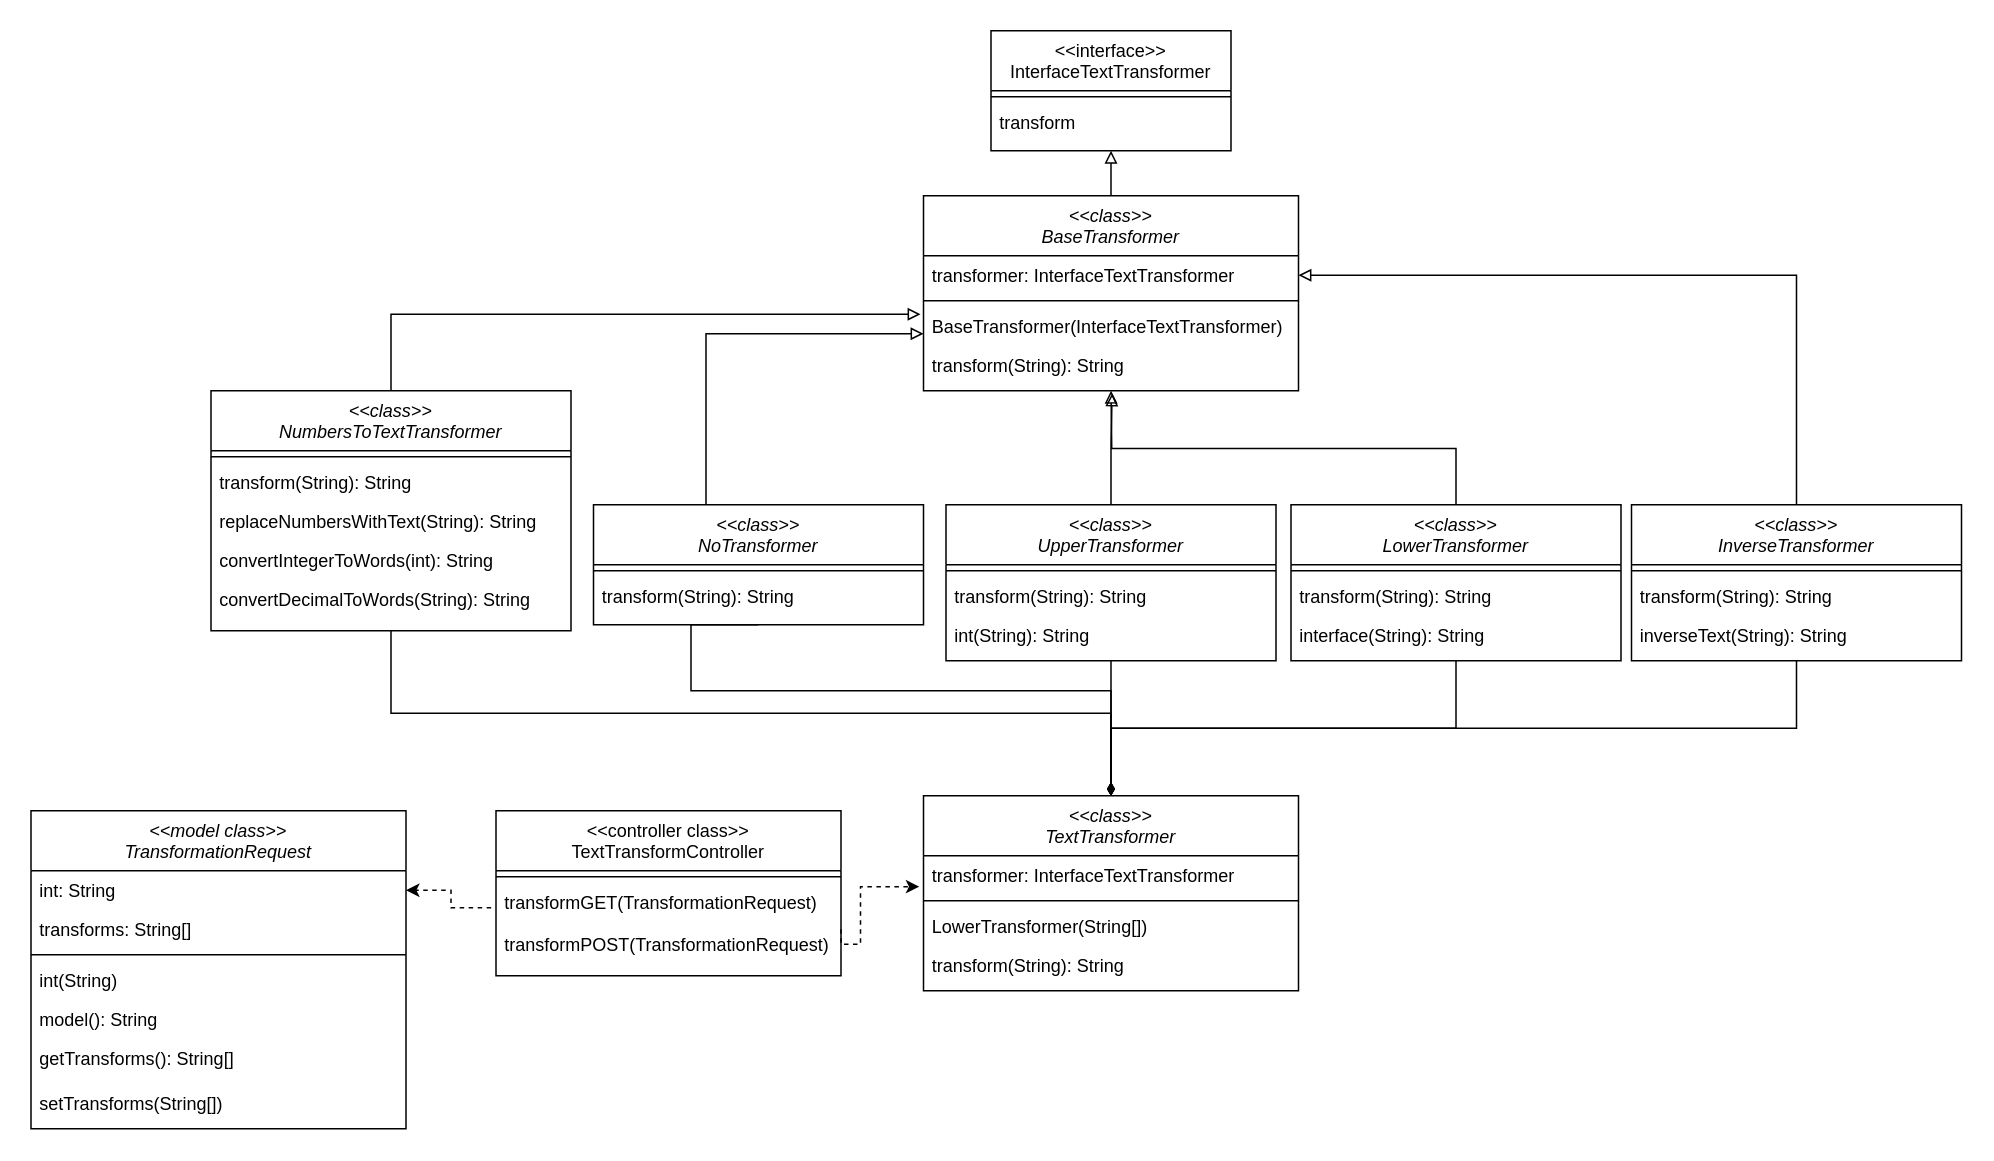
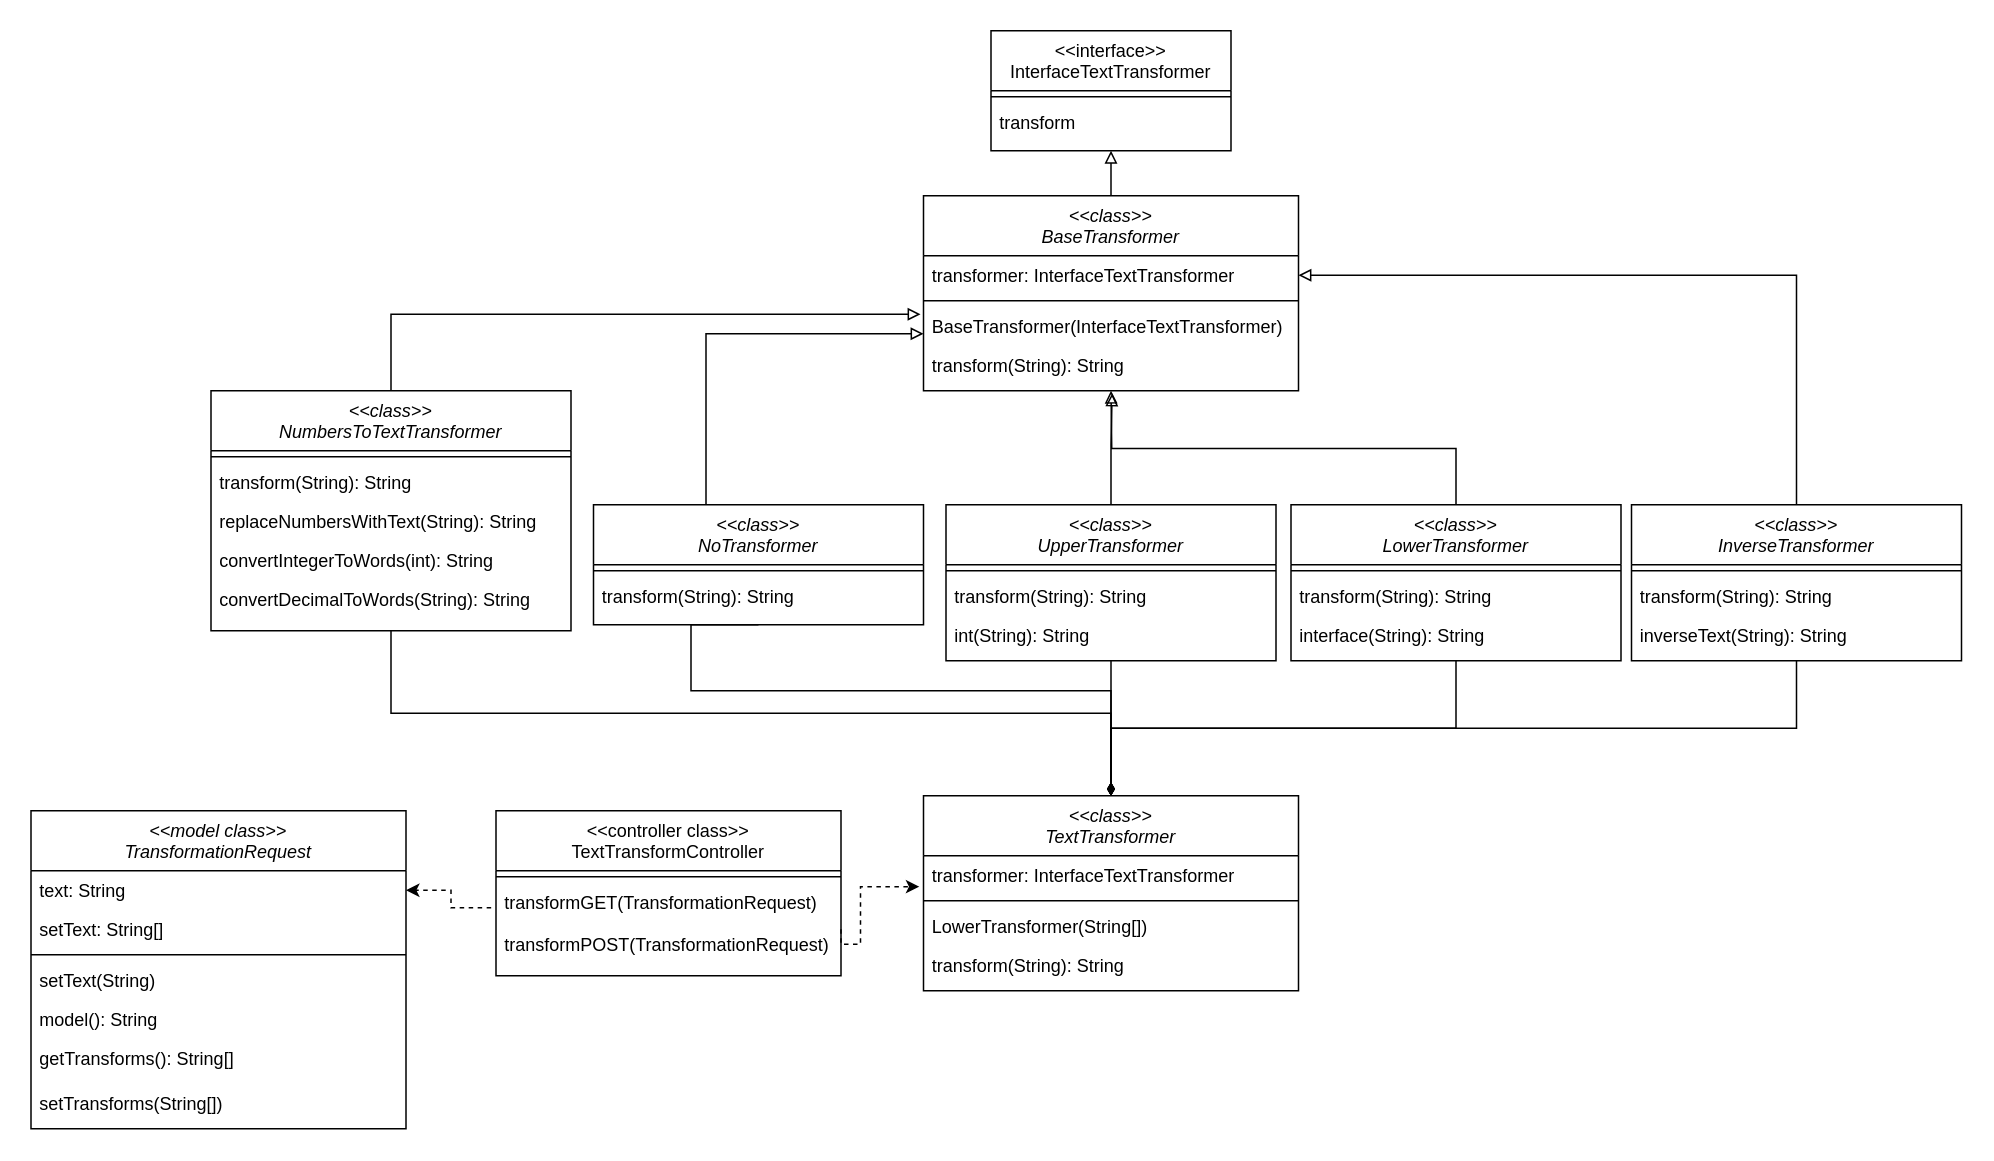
(85, 891) -> (92, 891)
(133, 930) -> (118, 930)
(90, 981) -> (112, 981)
